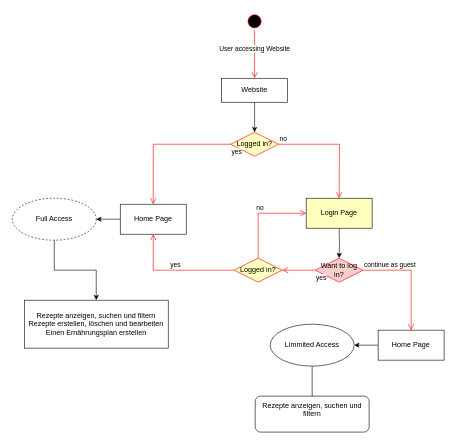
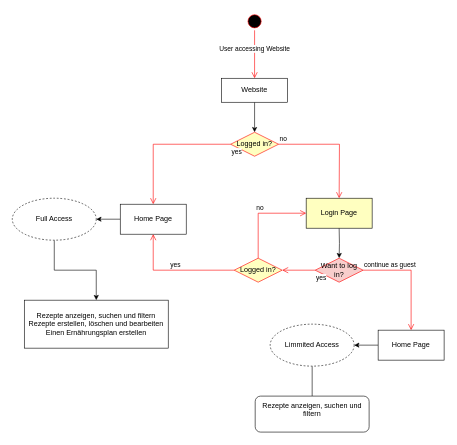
(312, 345) -> (312, 345)
